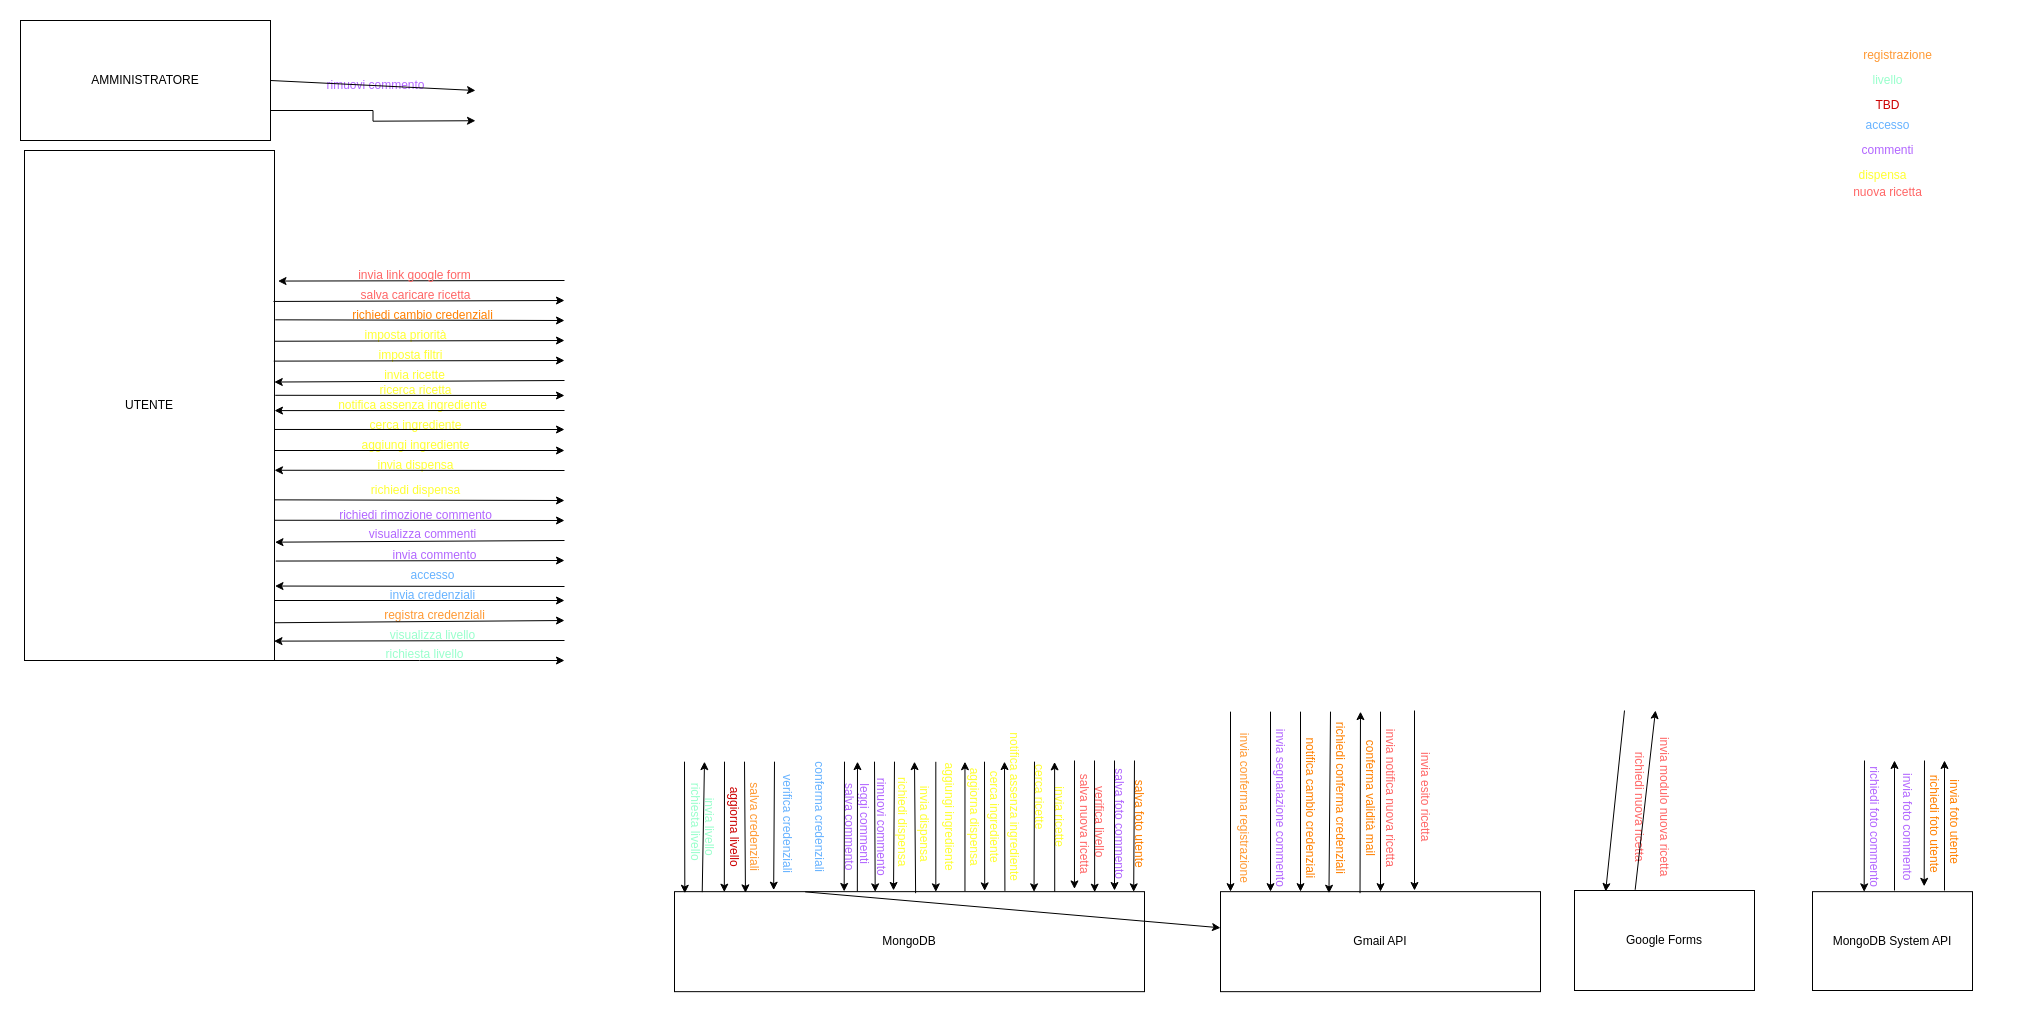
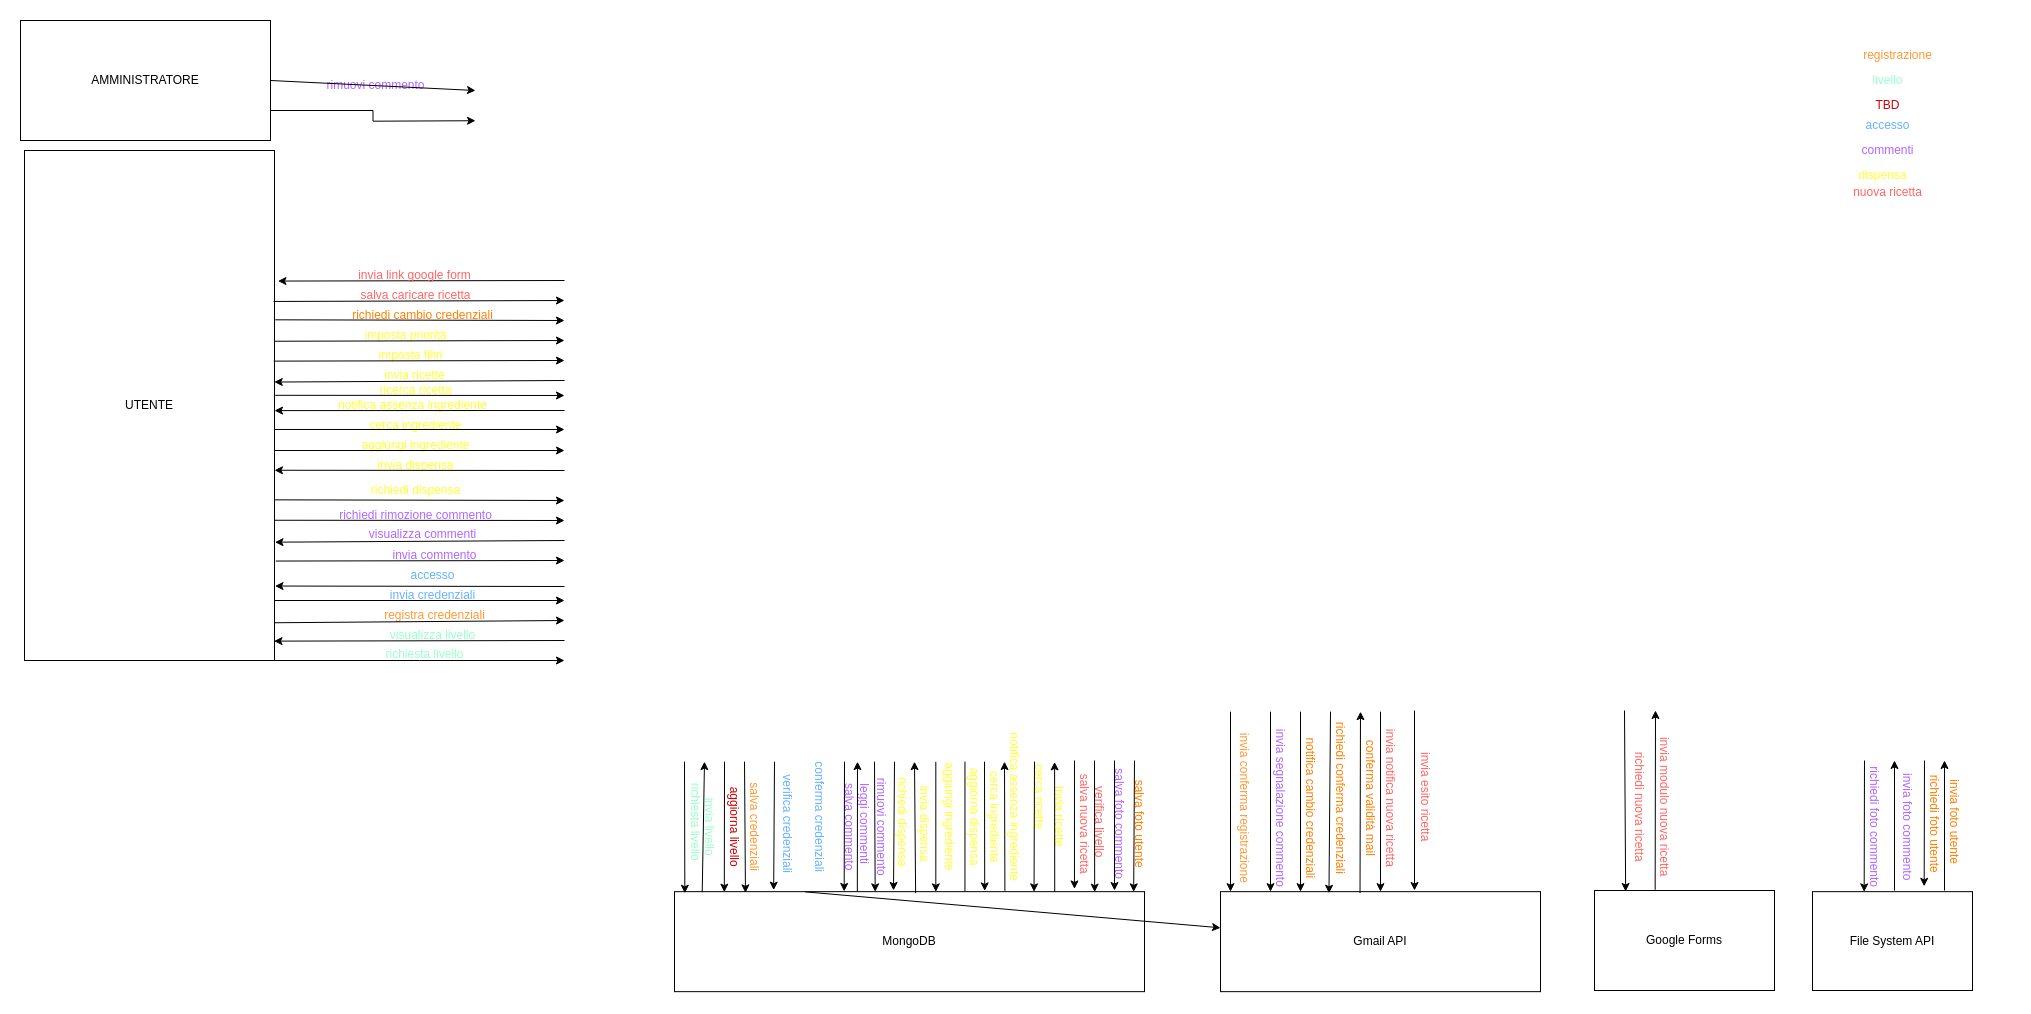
(965, 770) -> (965, 767)
(1665, 941) -> (1685, 941)
(1893, 942) -> (1893, 942)
